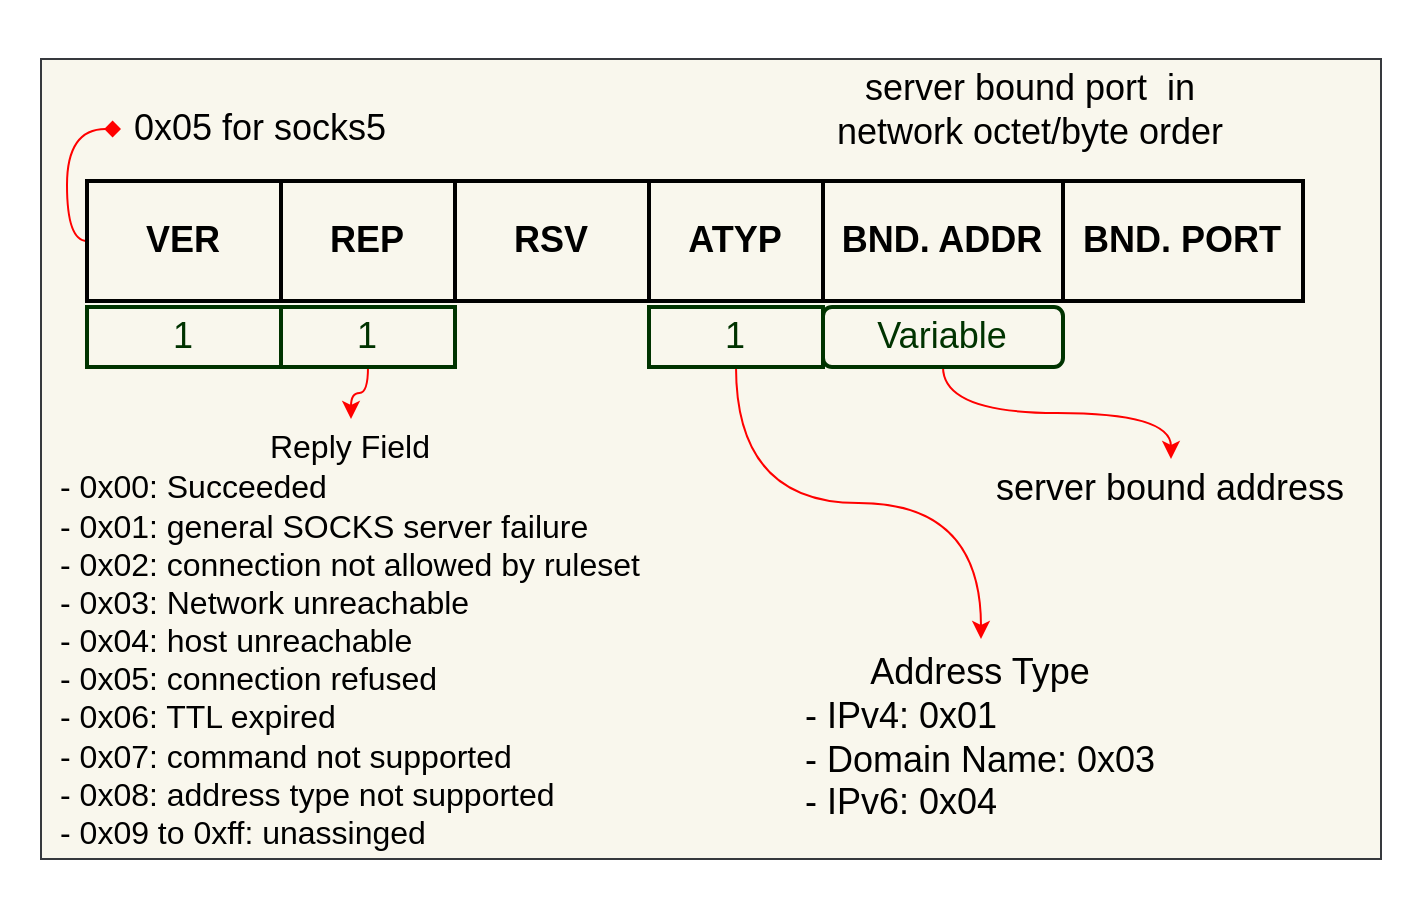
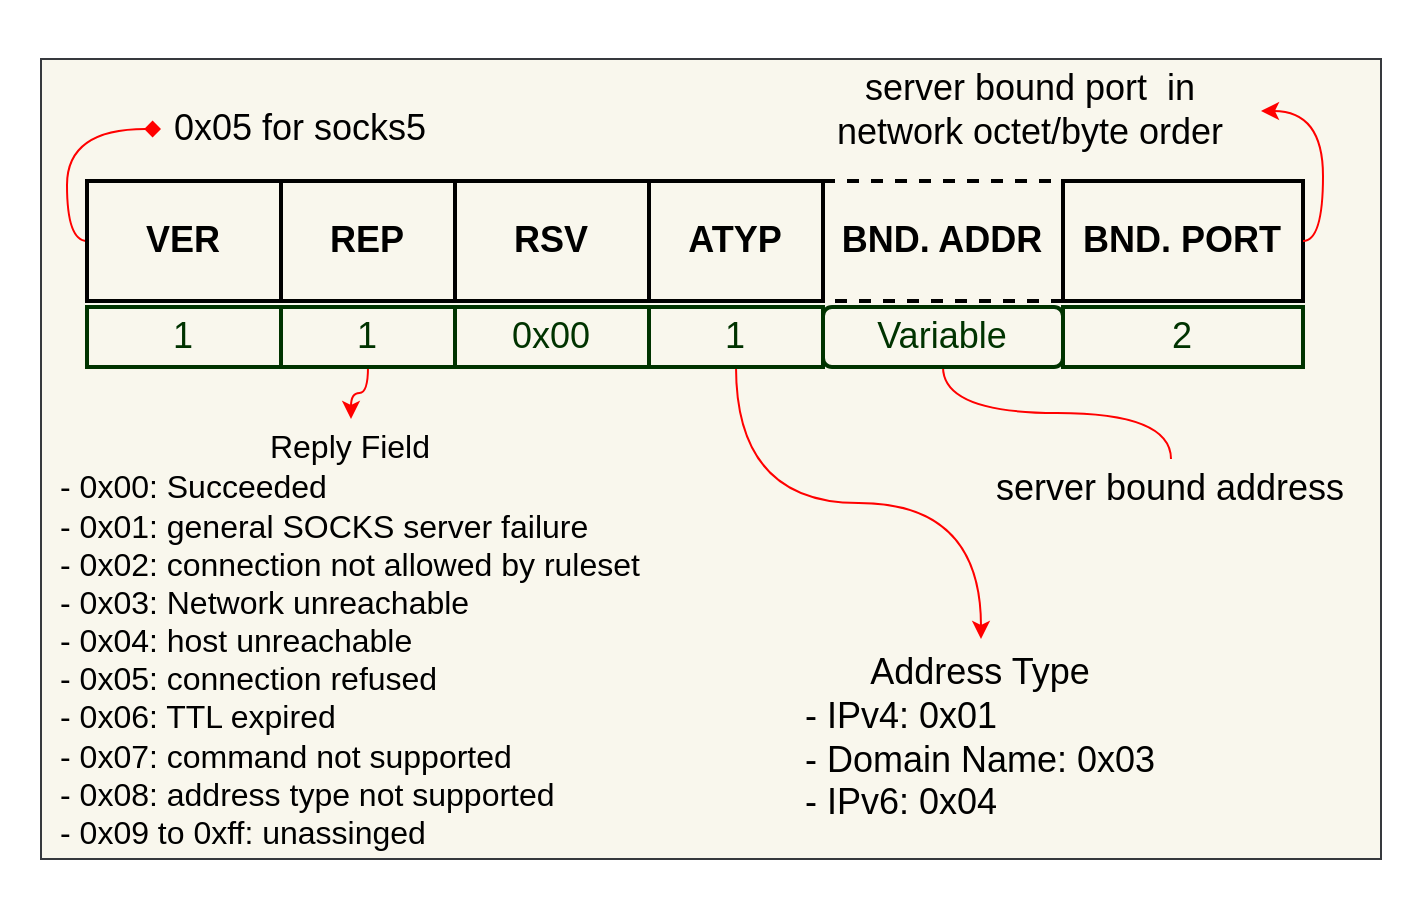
(261, 129) -> (301, 129)
none -> (1323, 166)
(943, 241) -> (943, 241)
none -> (552, 337)
none -> (1183, 337)
(1137, 420) -> (1140, 424)
